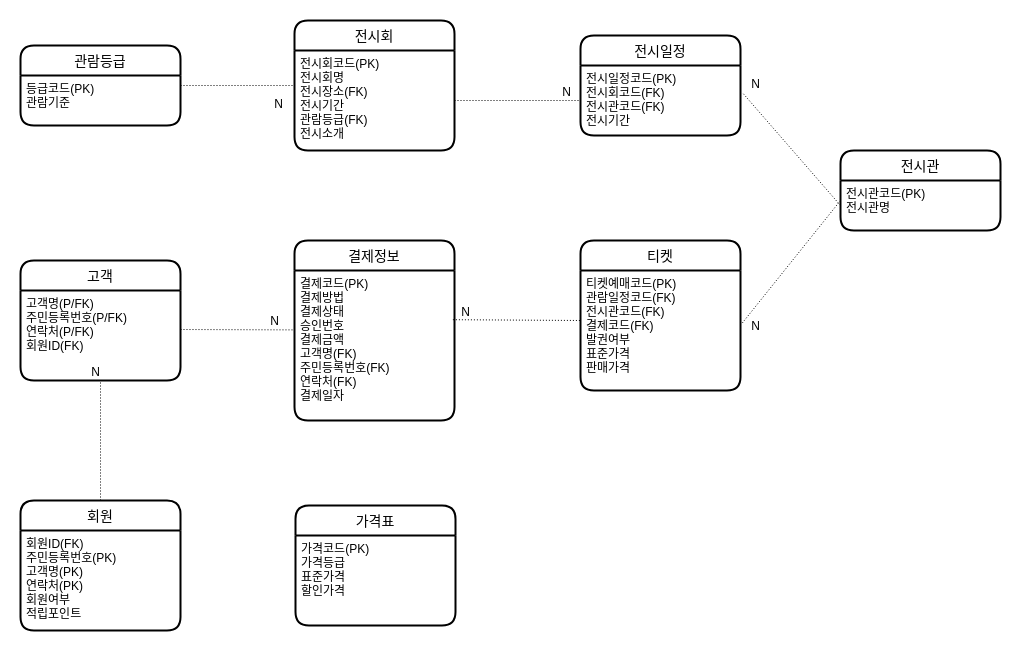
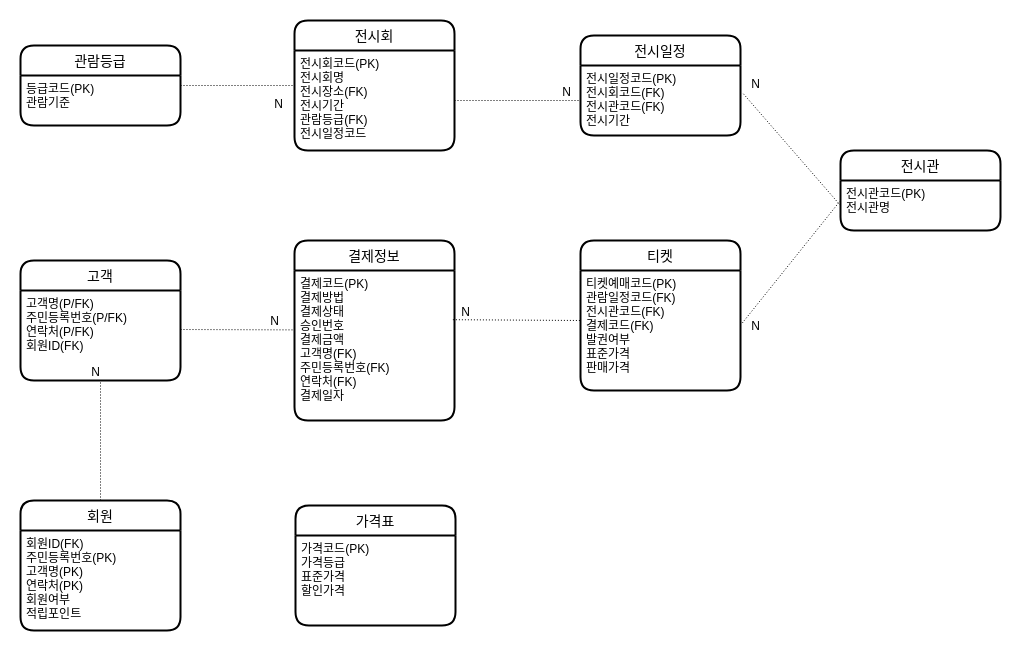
(343, 64) -> (343, 64)
